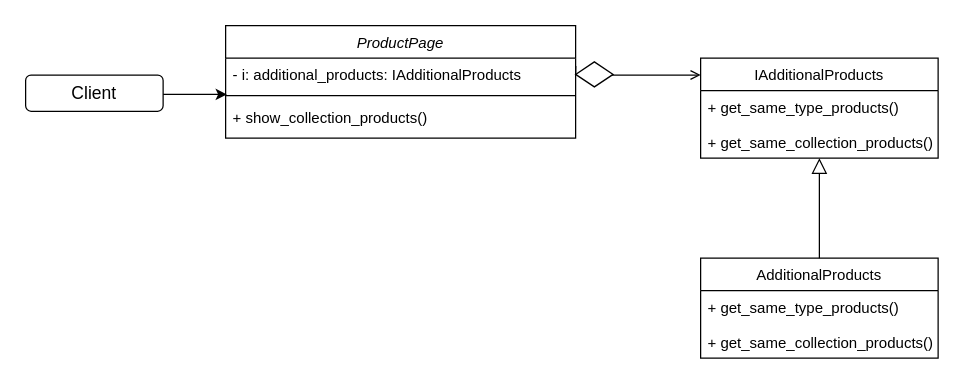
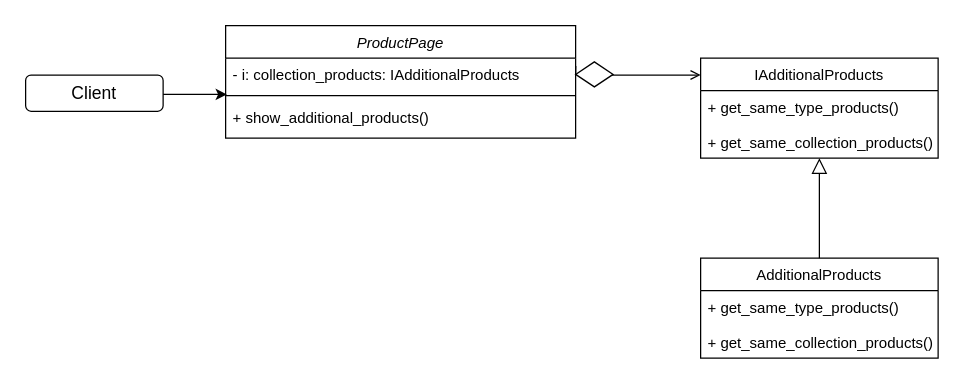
(400, 75) -> (400, 75)
(344, 118) -> (344, 118)
